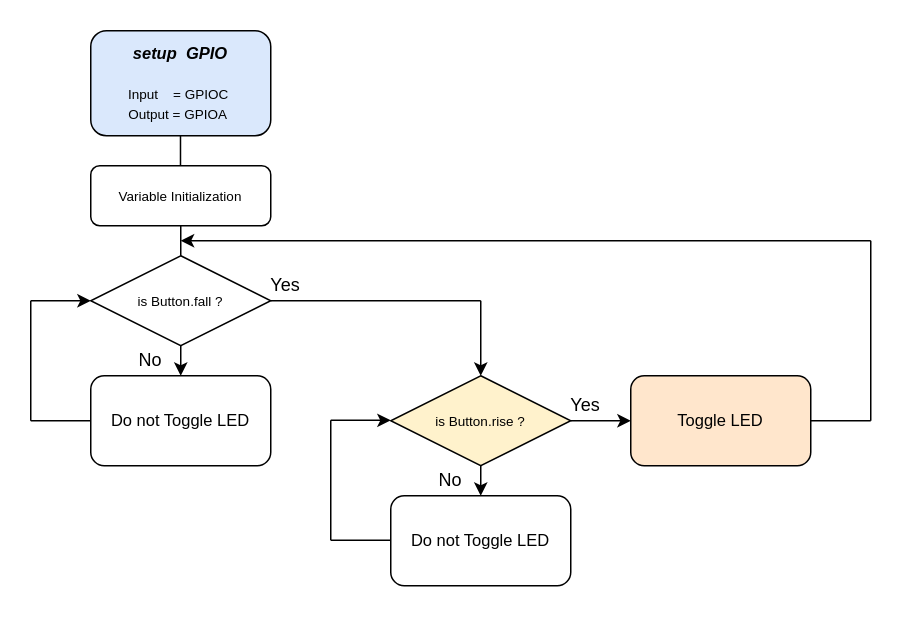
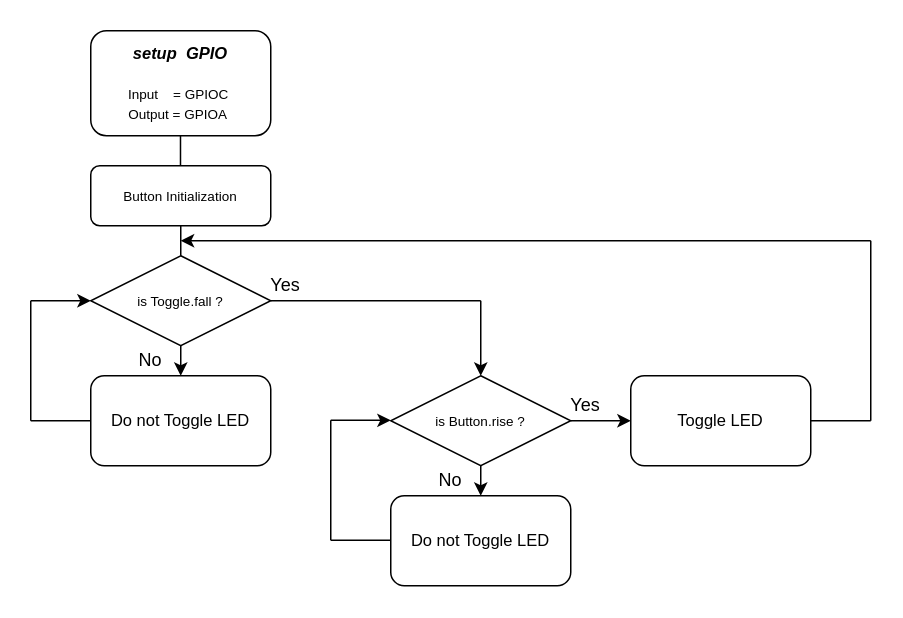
(181, 83) -> (181, 83)
(181, 196) -> (181, 196)
(181, 301) -> (181, 301)
(481, 421) -> (481, 421)
(721, 421) -> (721, 421)
